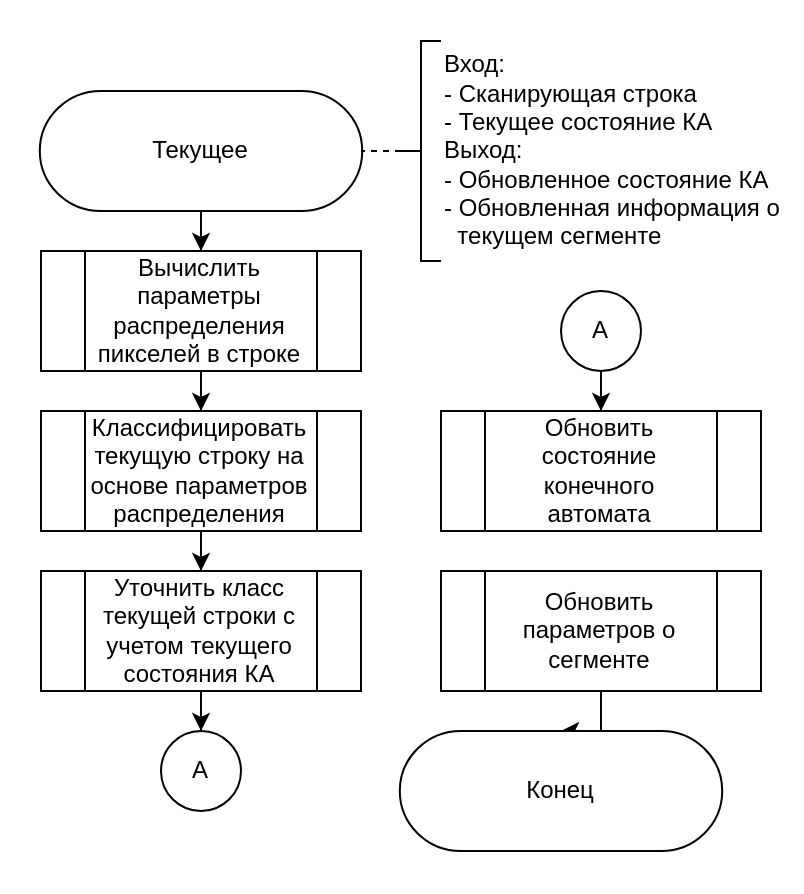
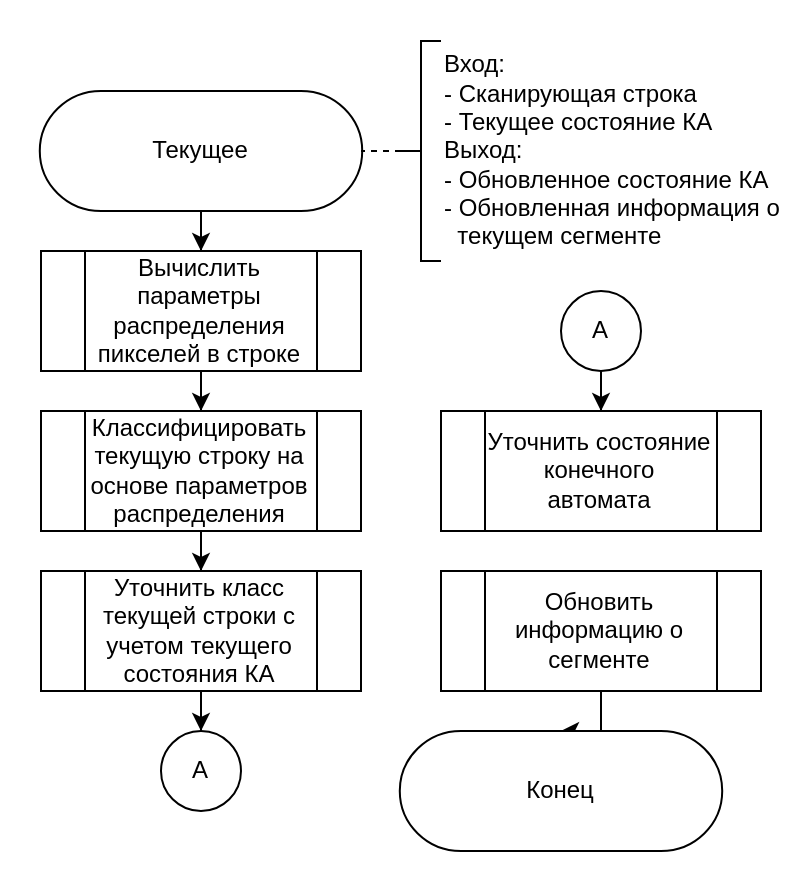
(600, 471) -> (600, 471)
(600, 631) -> (600, 631)
